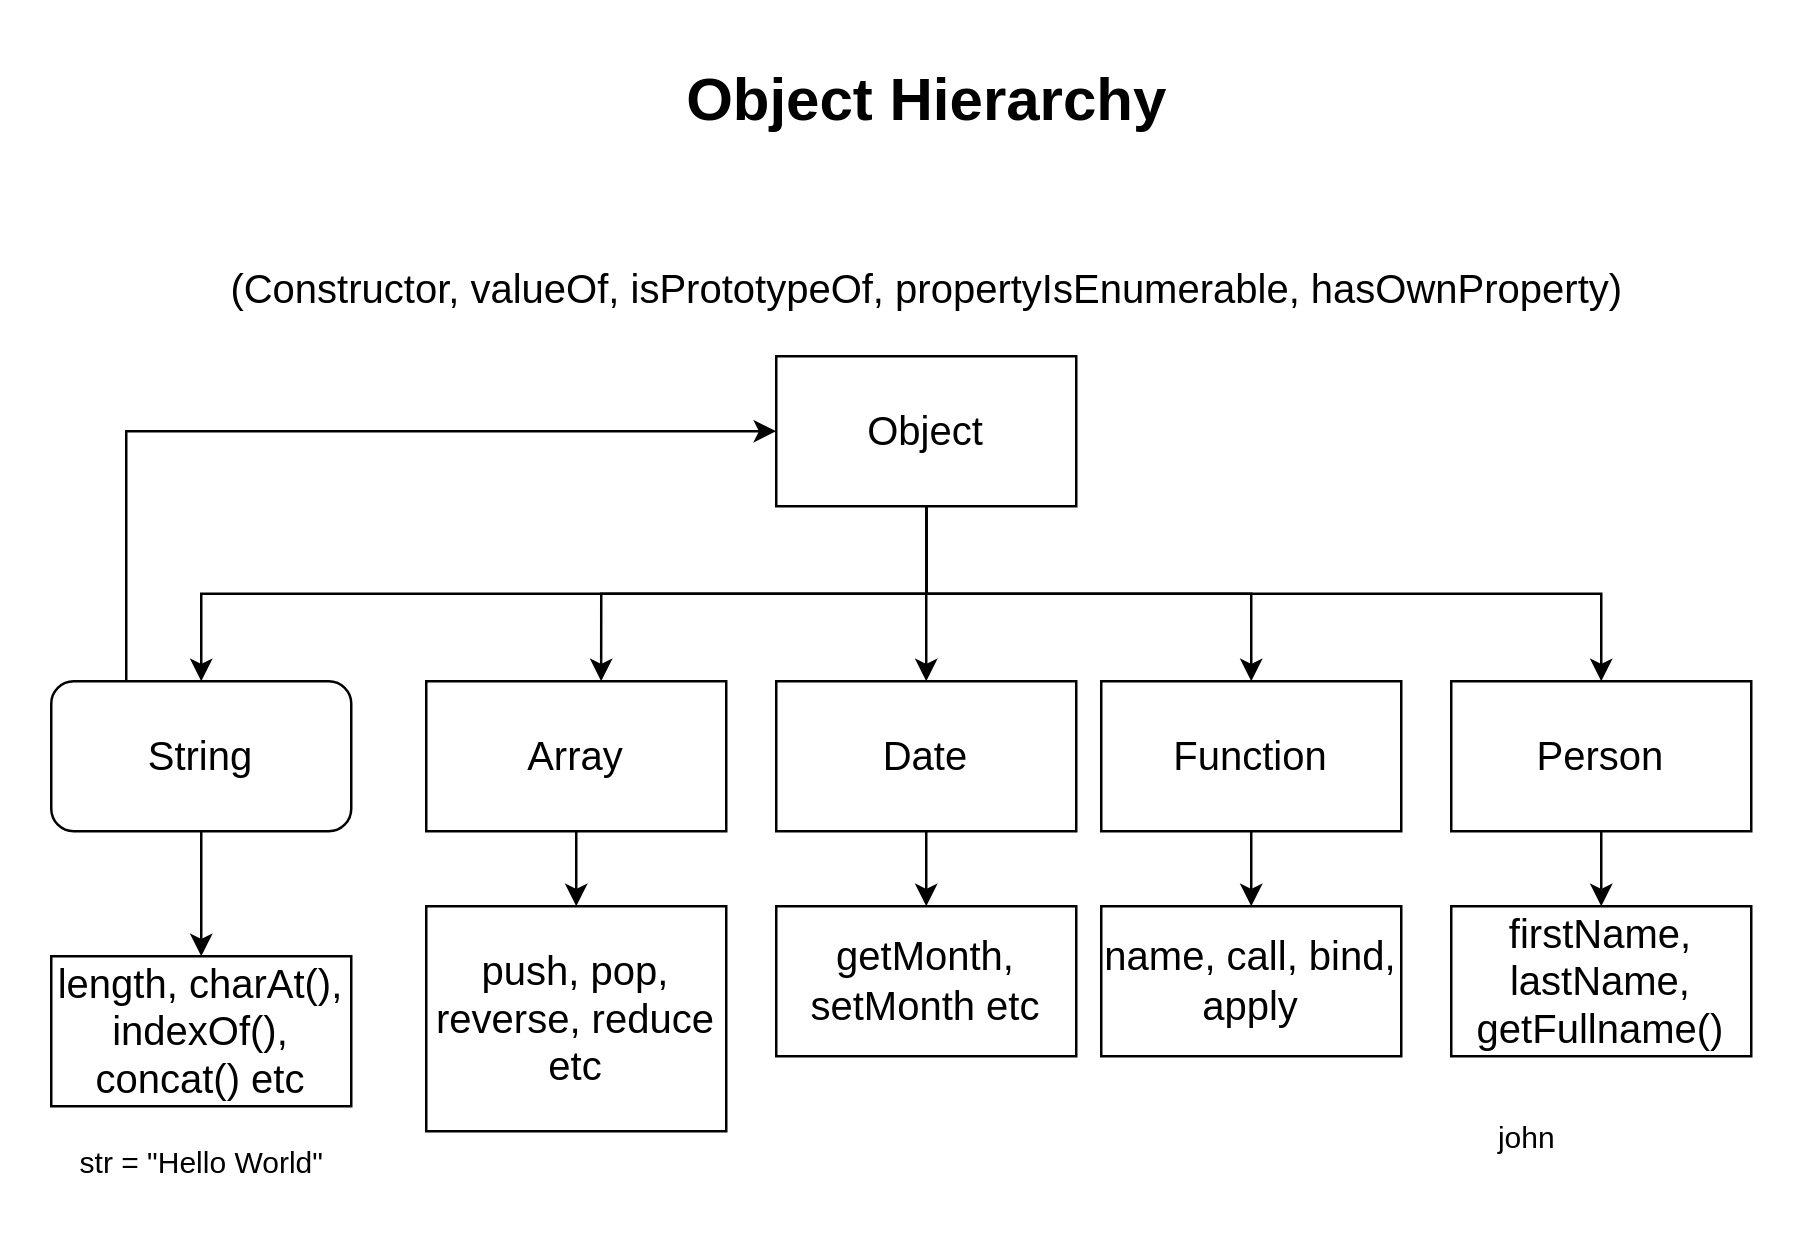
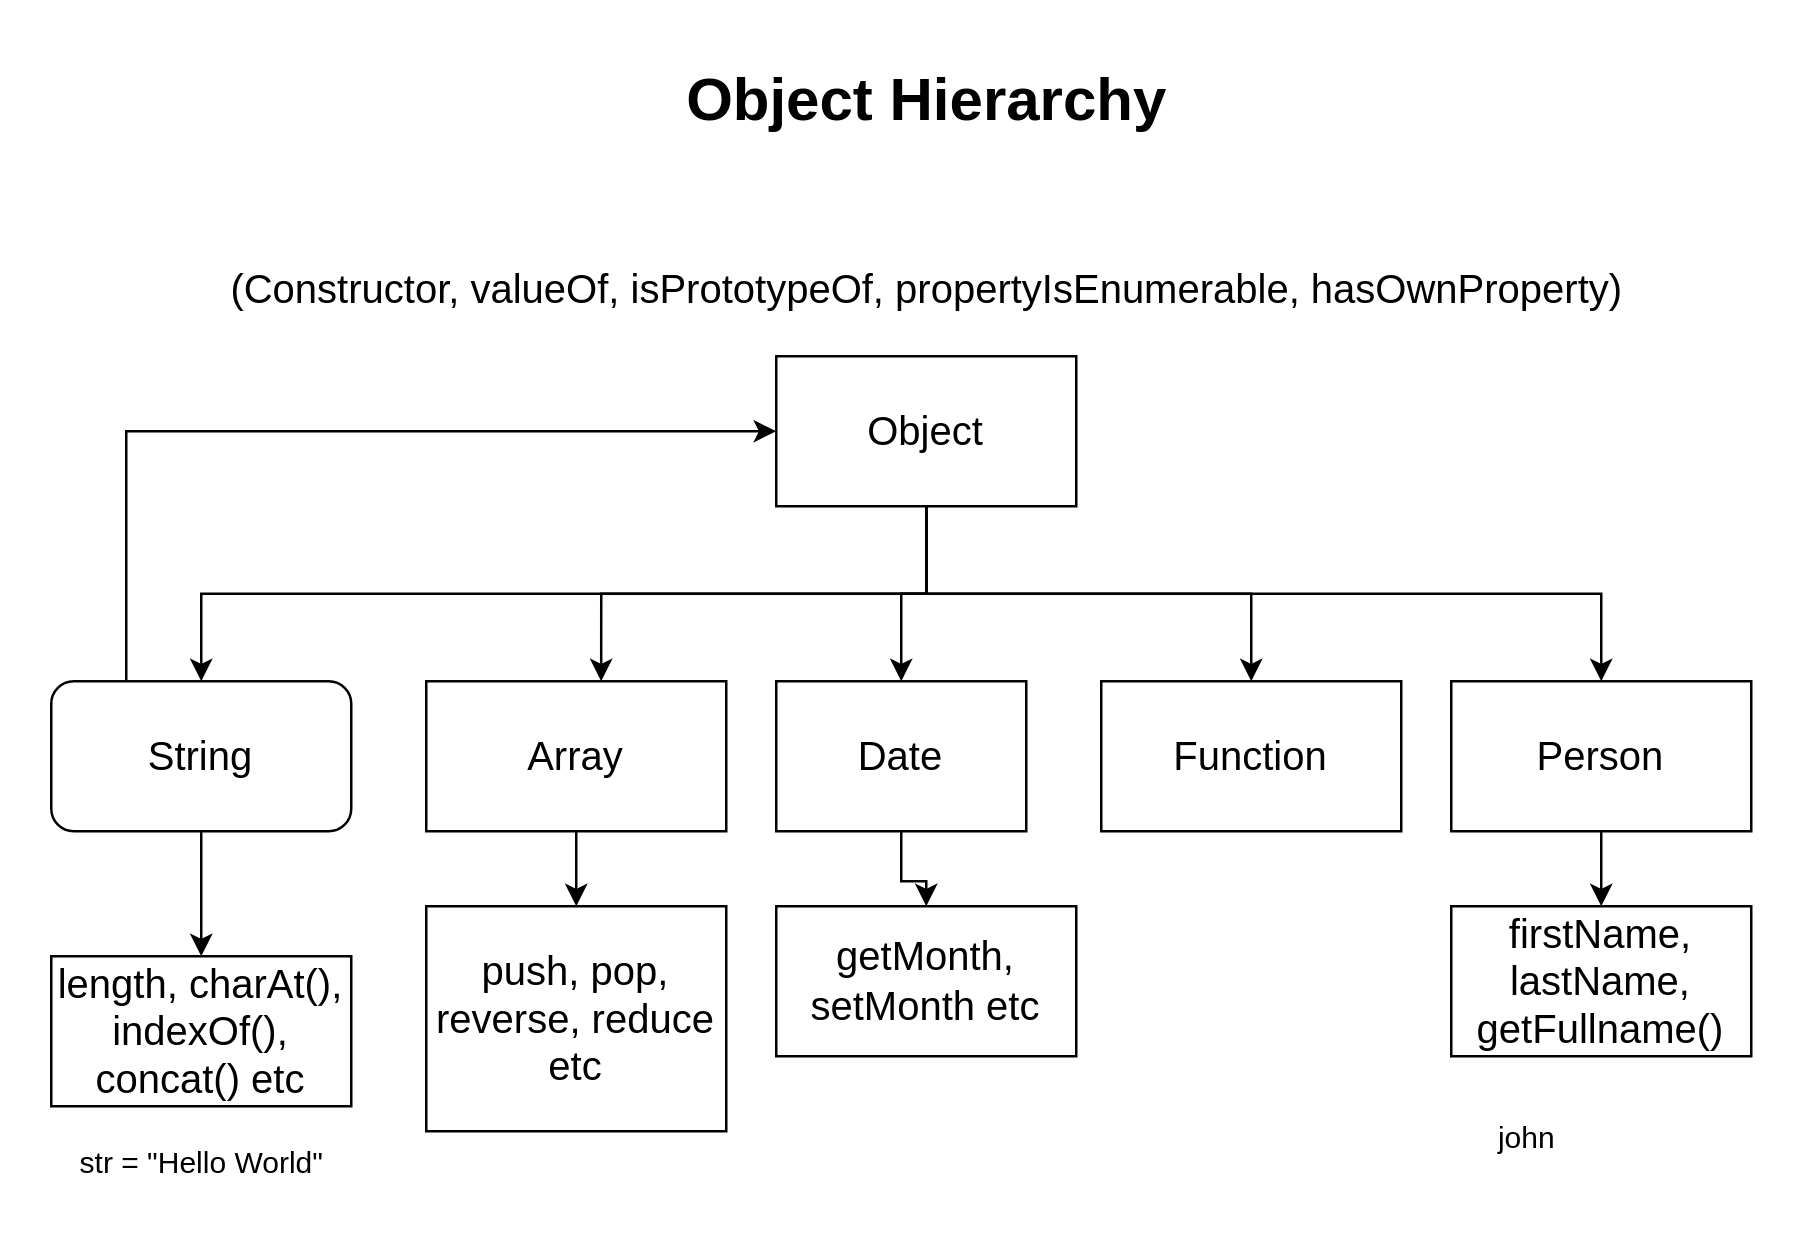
(926, 756) -> (901, 756)
(1251, 877) -> none
(1251, 981) -> none
